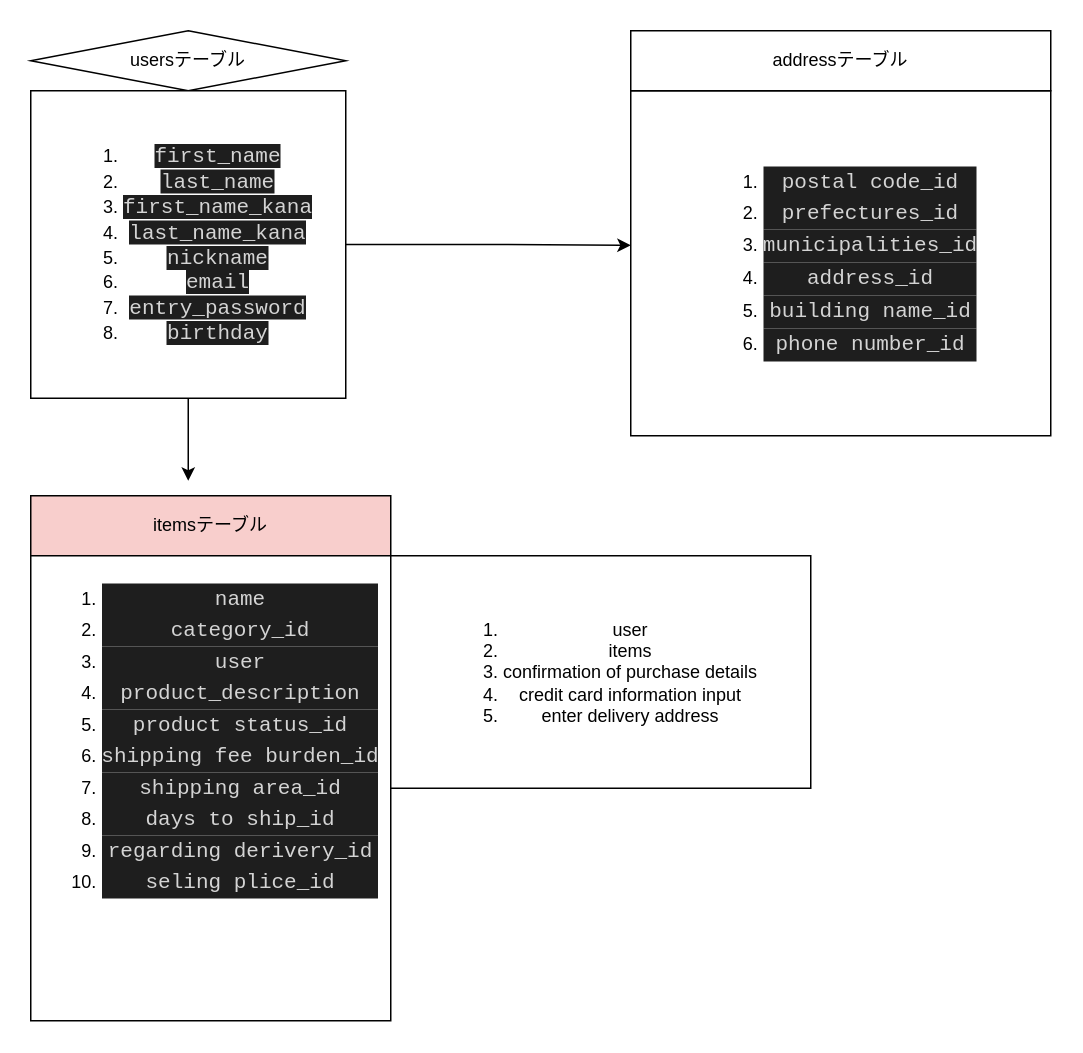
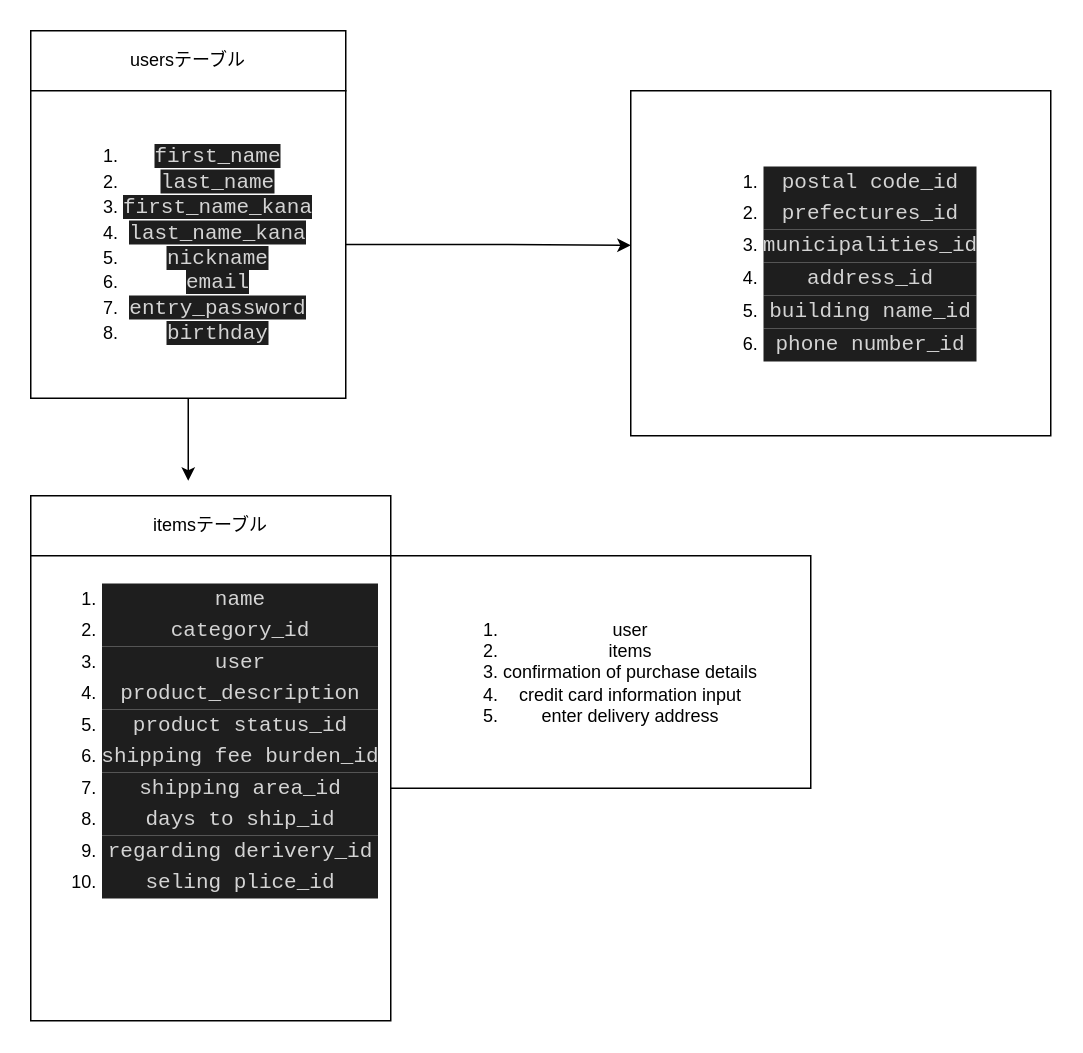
(188, 61) -> (188, 61)
(841, 61) -> none
(211, 526) -> (211, 526)
